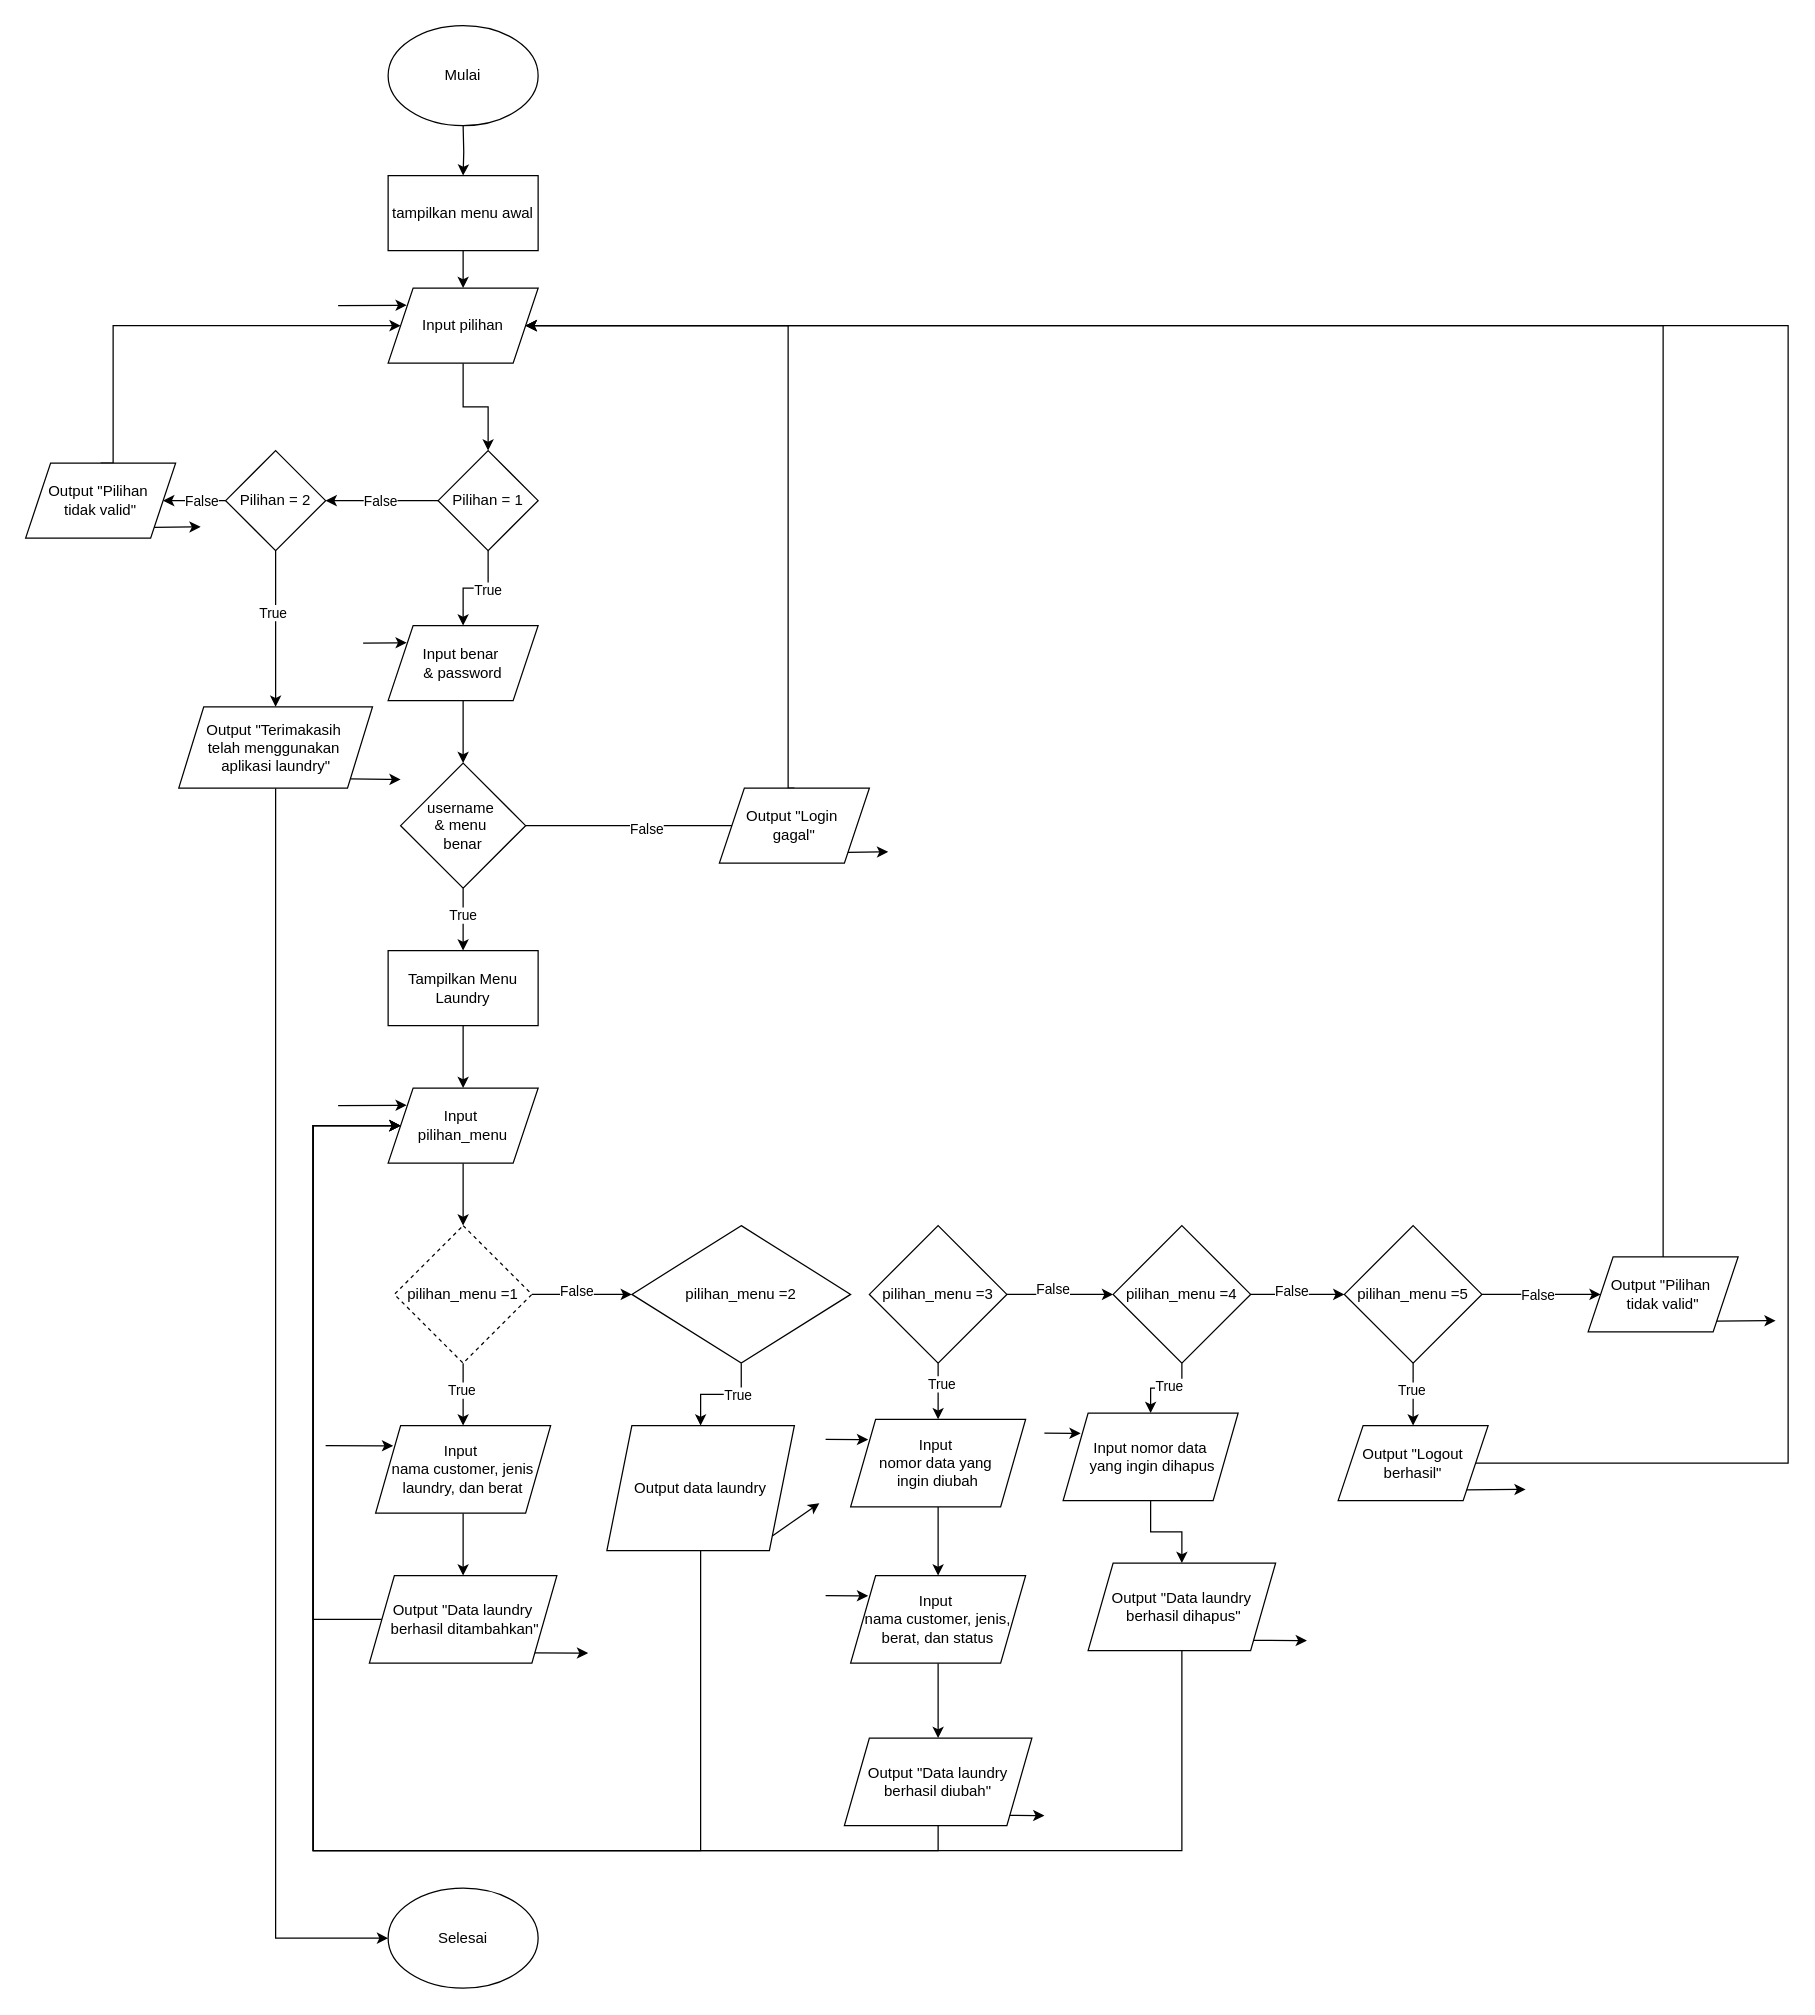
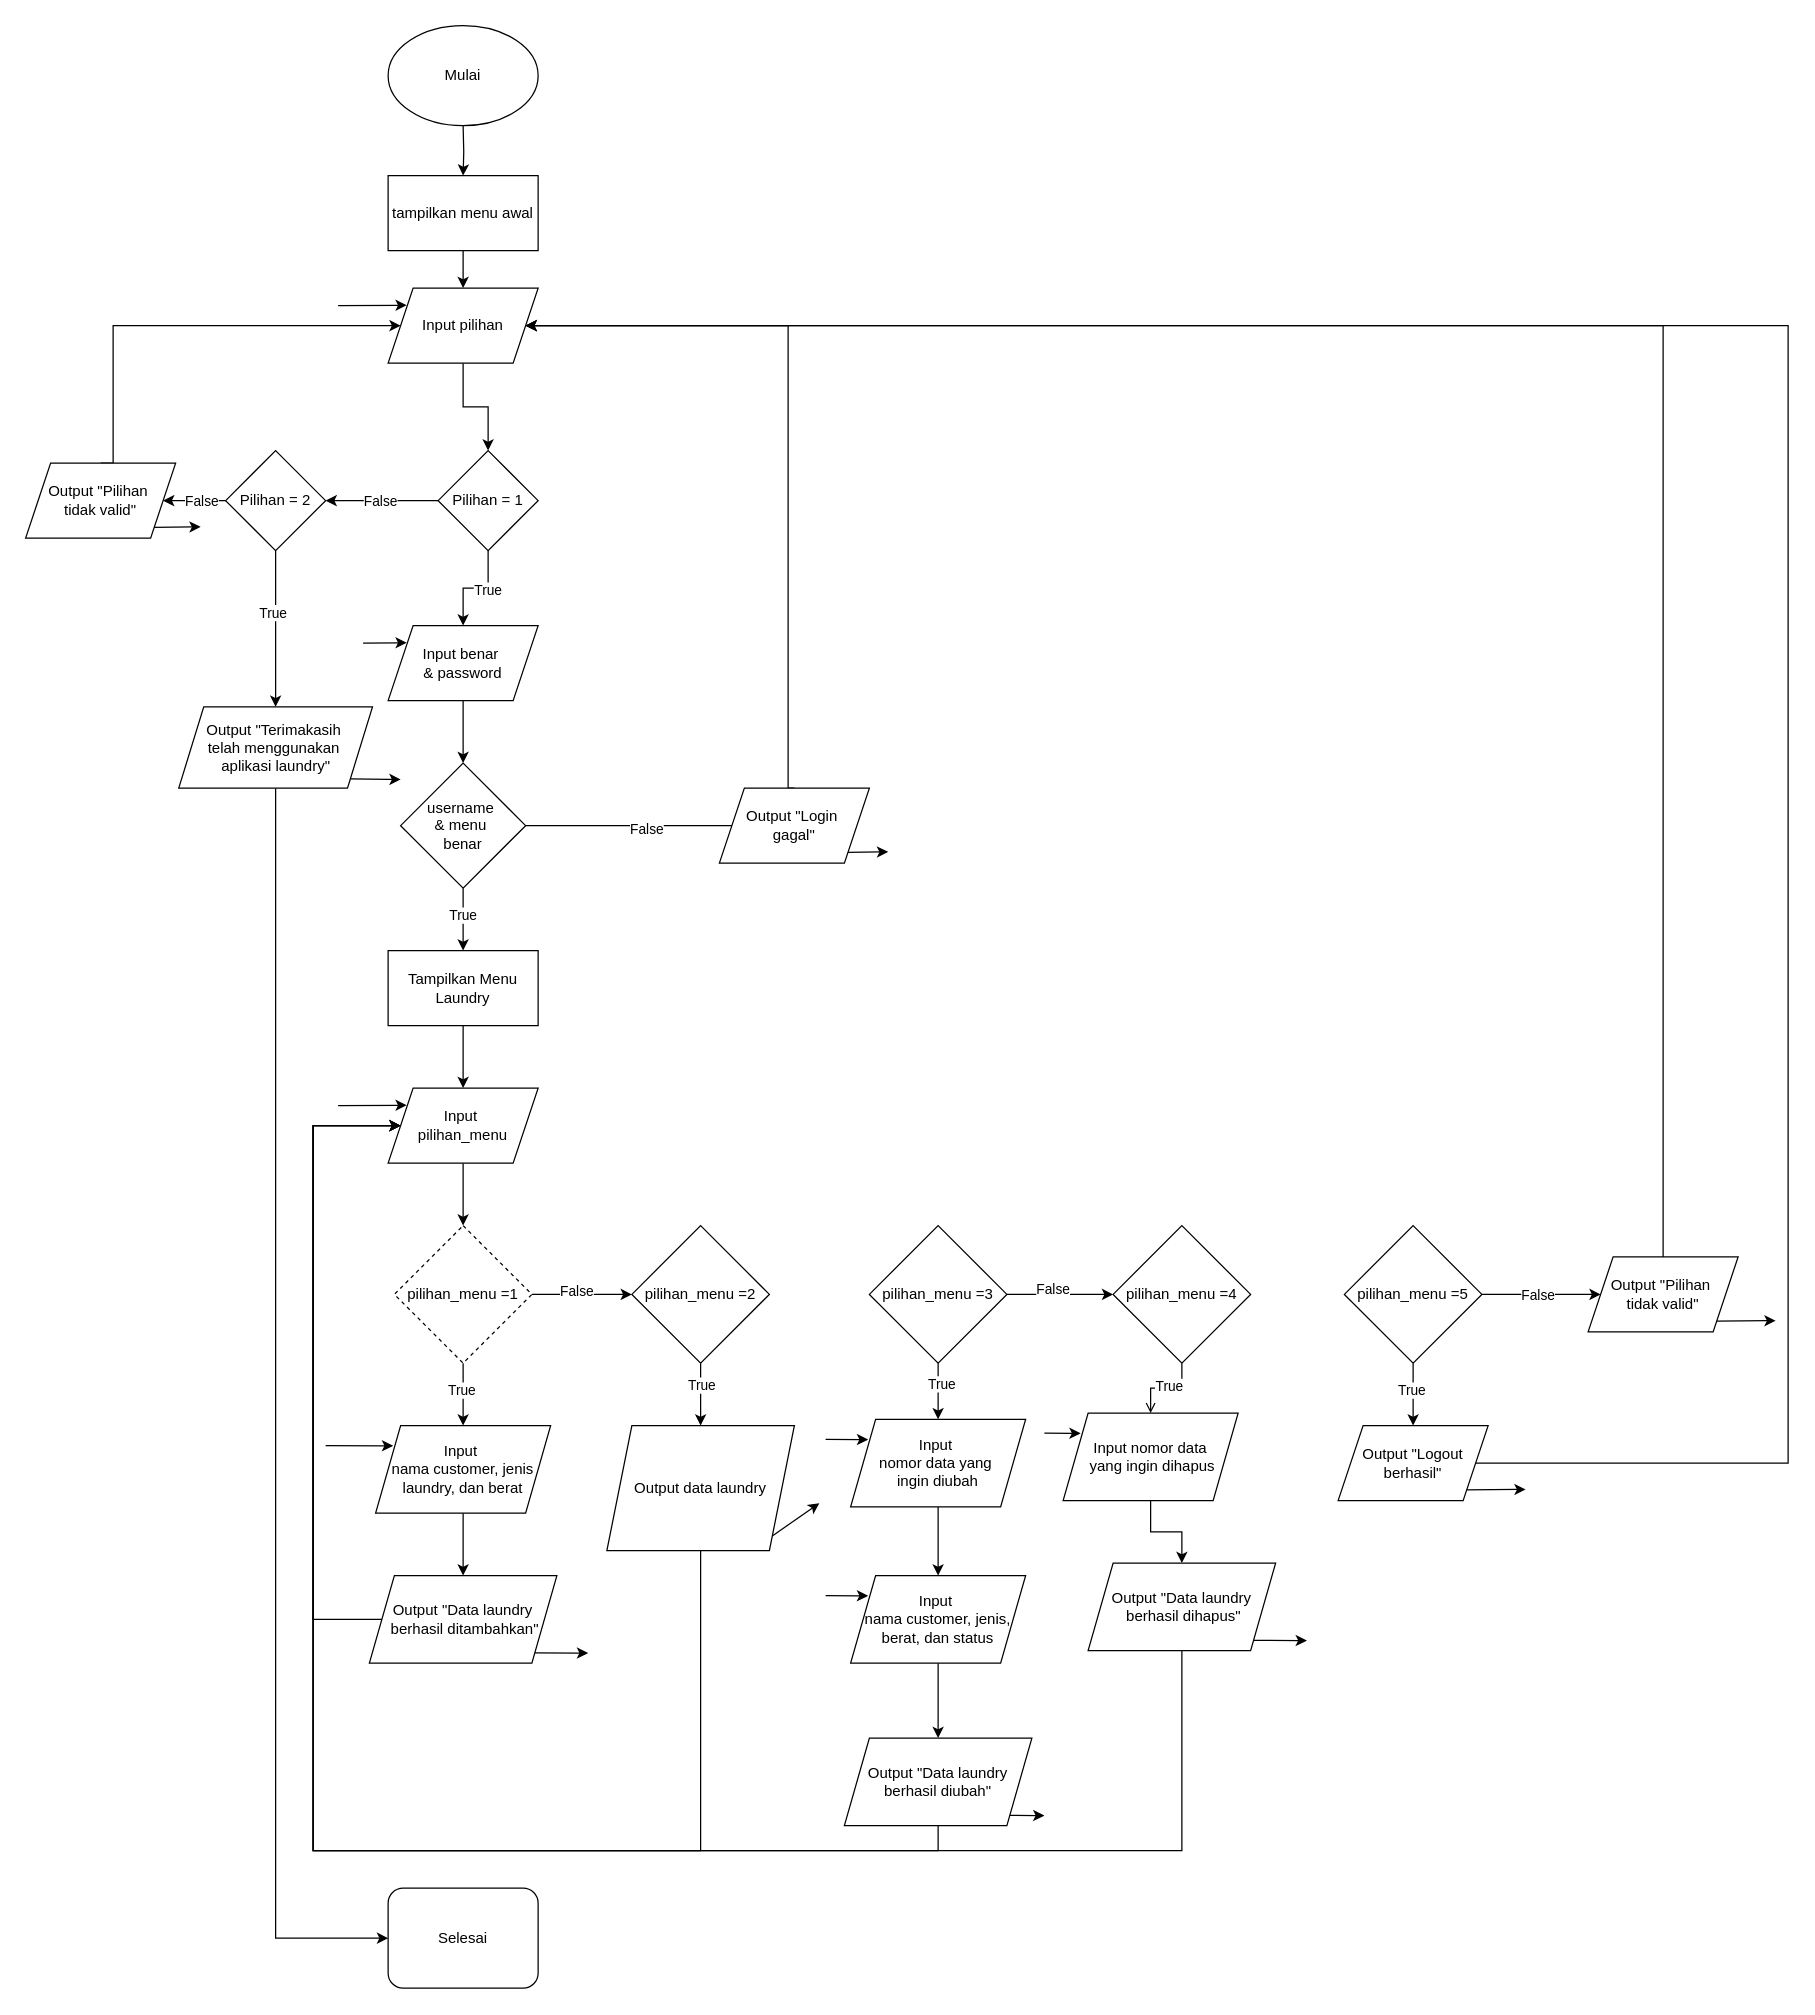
(741, 1294) -> (701, 1294)
(1293, 1294) -> none
(1151, 1403) -> (1151, 1405)
(463, 1938) -> (463, 1938)
